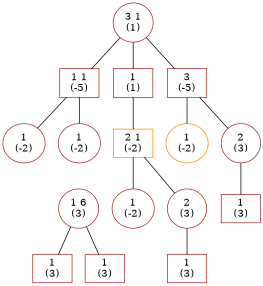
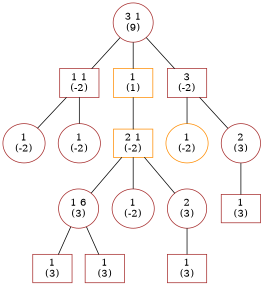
(133, 23) -> (133, 23)
(79, 83) -> (79, 83)
(133, 83) -> (133, 83)
(187, 83) -> (187, 83)
none -> (107, 175)
